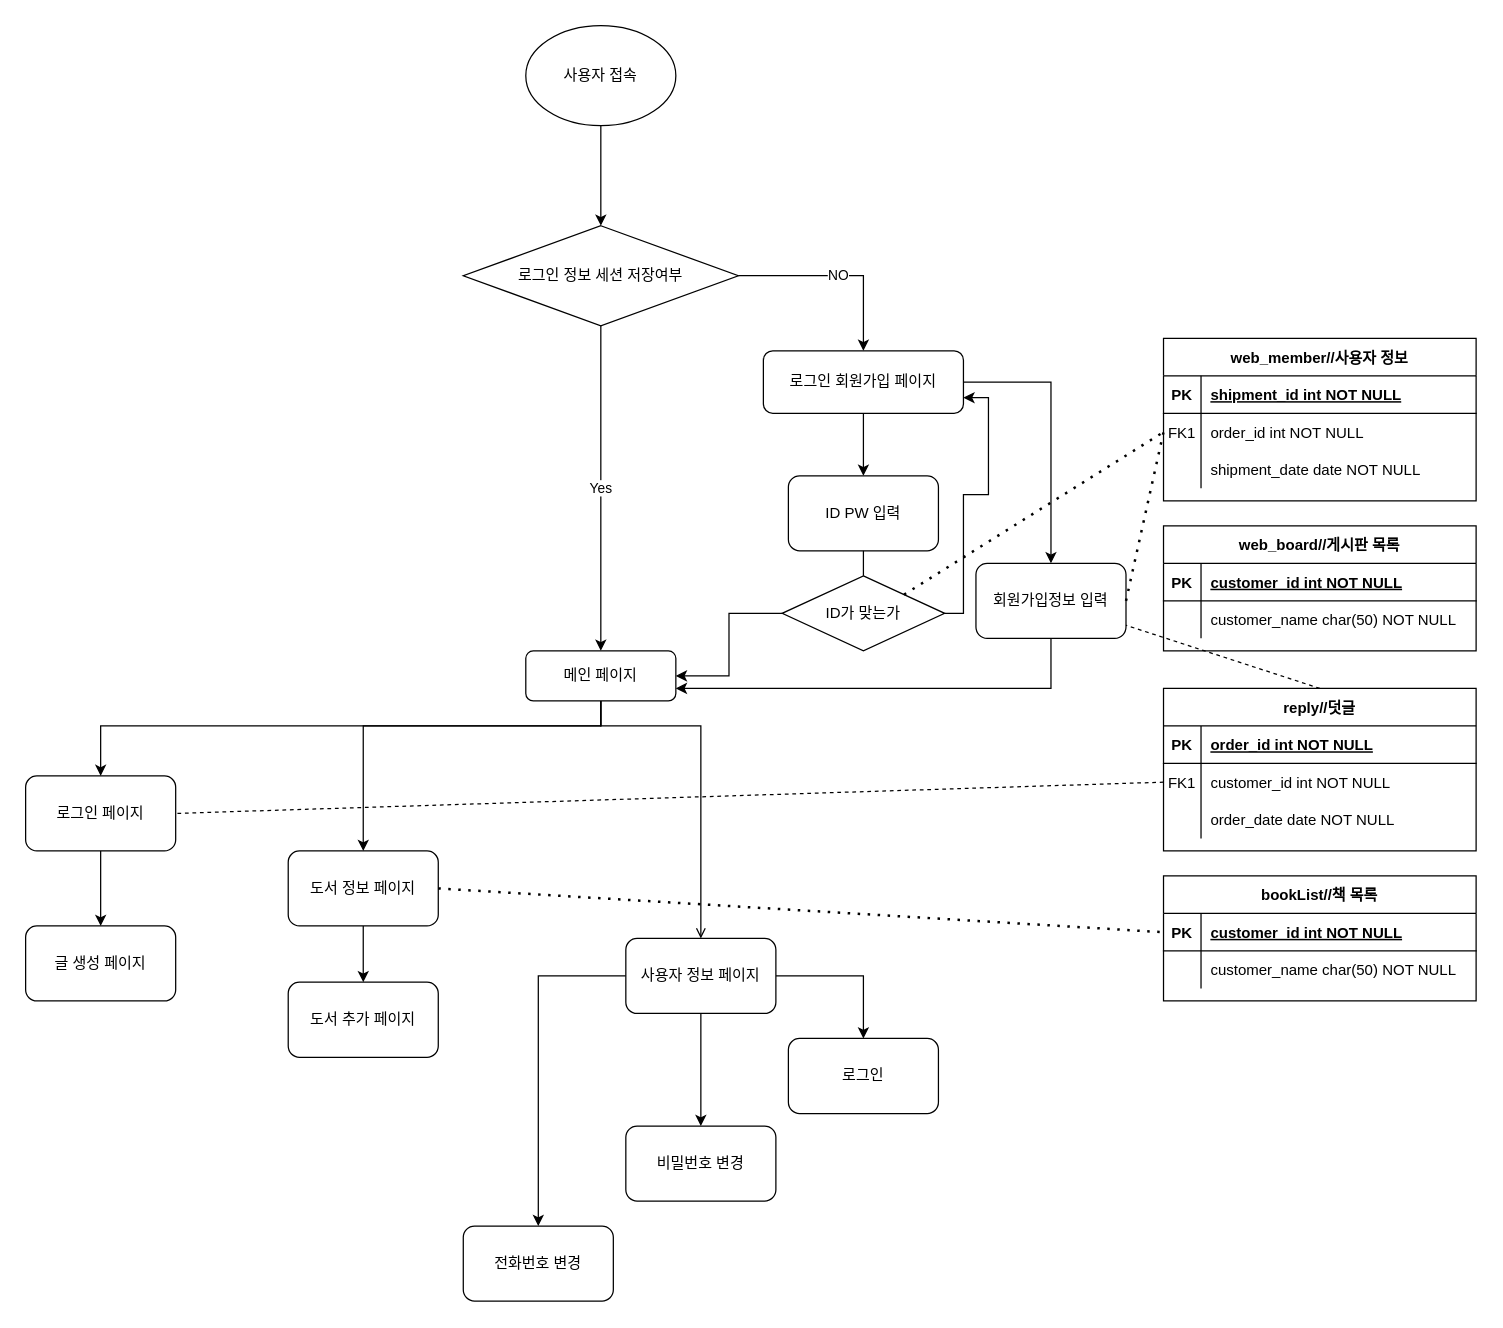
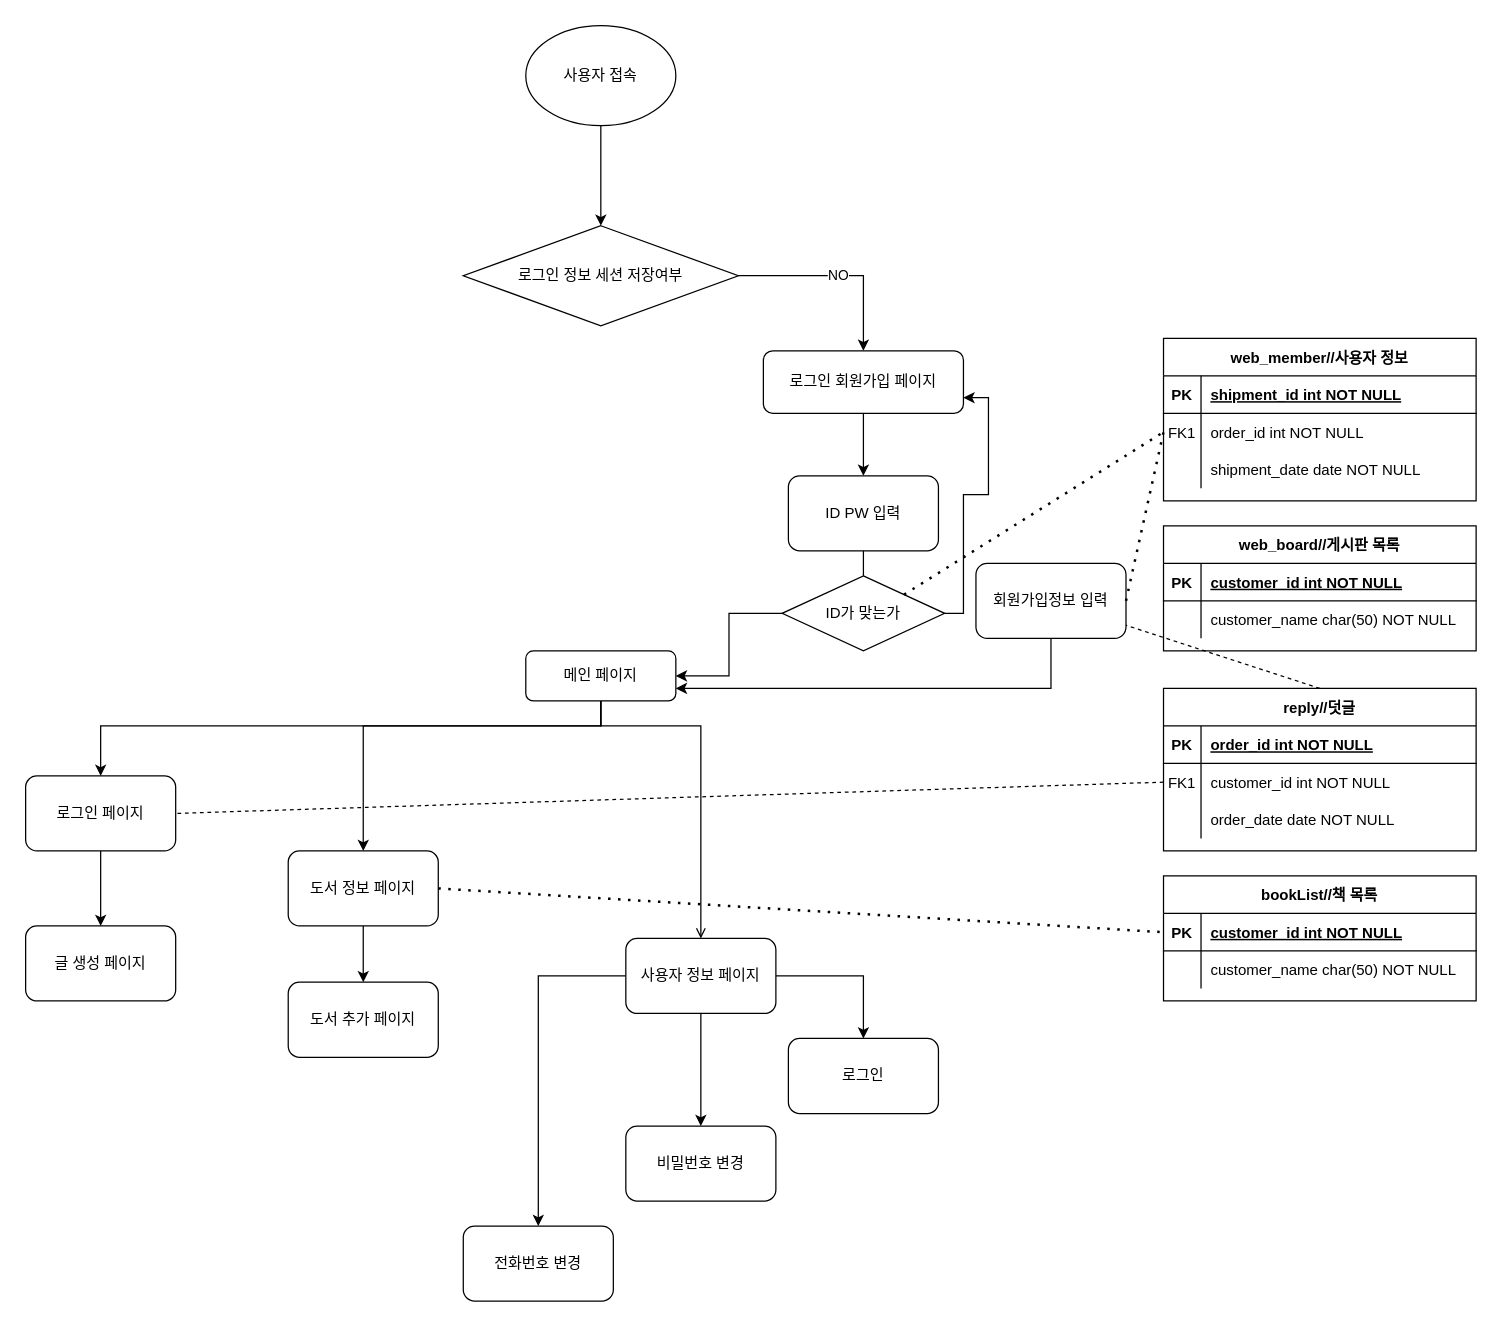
(1051, 425) -> none
(601, 484) -> none
